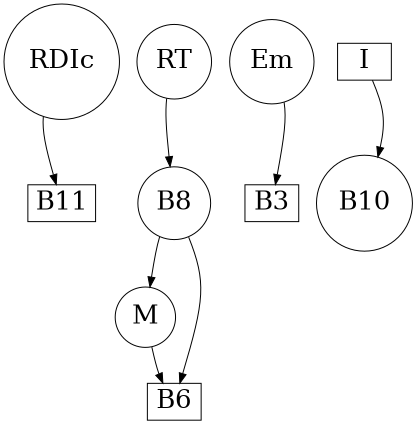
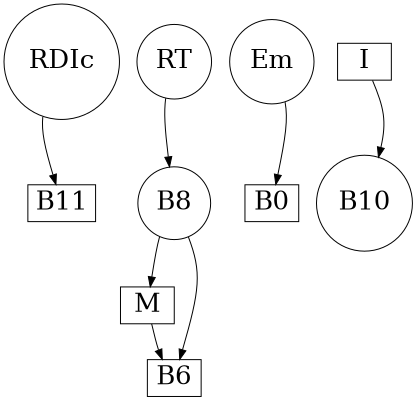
(272, 203) -> (272, 203)
(145, 317) -> (147, 305)
